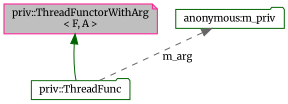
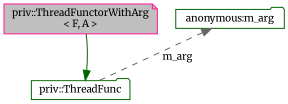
(230, 19) -> (230, 19)
(74, 62) -> (87, 52)
